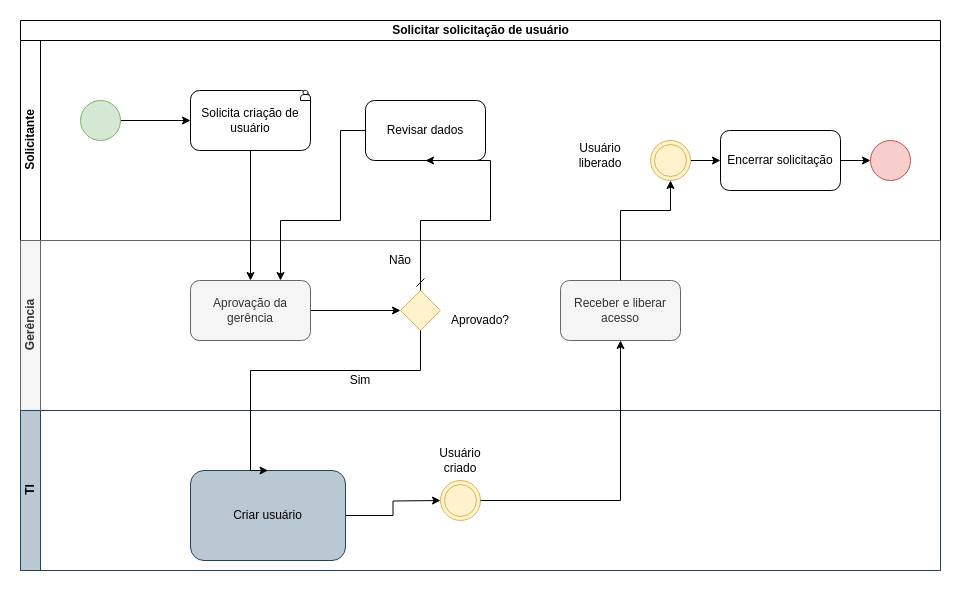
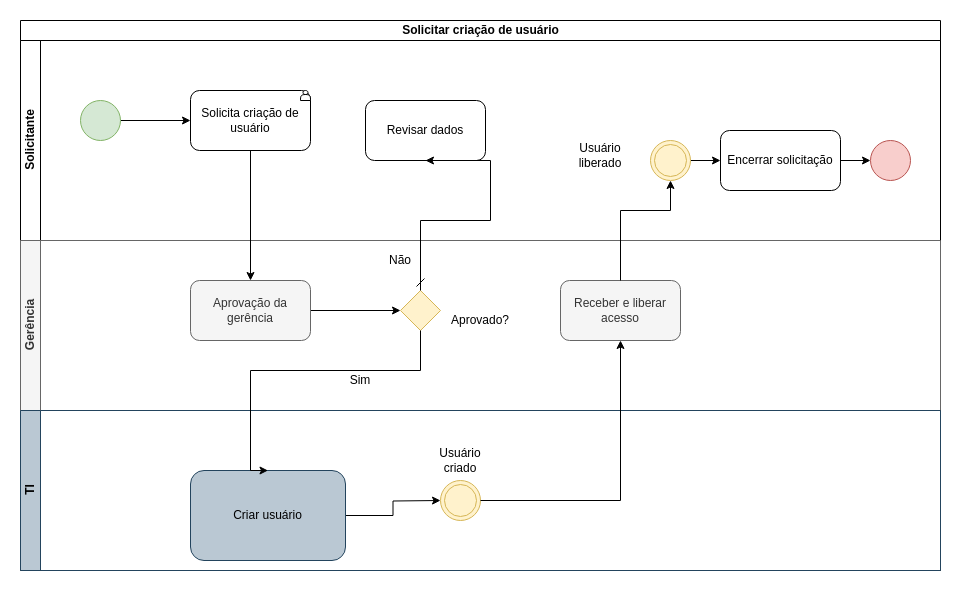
(481, 31) -> (481, 31)
(341, 220) -> none
